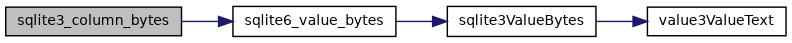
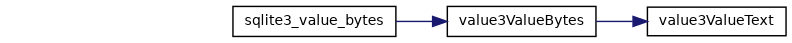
(94, 21) -> none
(314, 21) -> (314, 21)
(522, 21) -> (522, 21)
